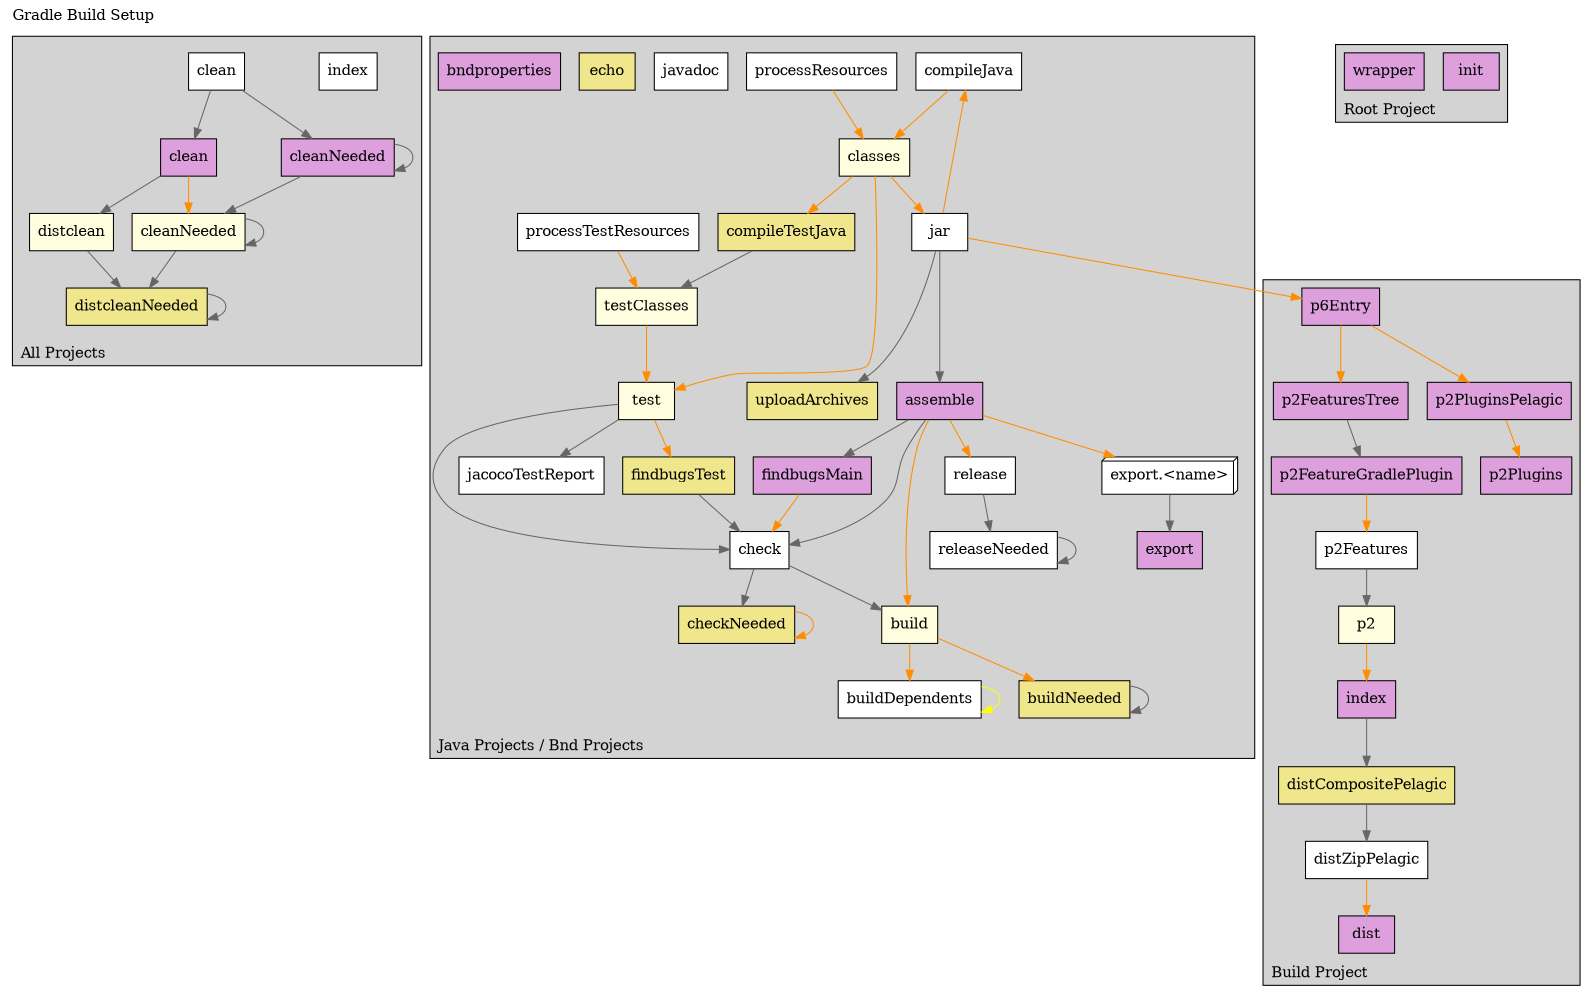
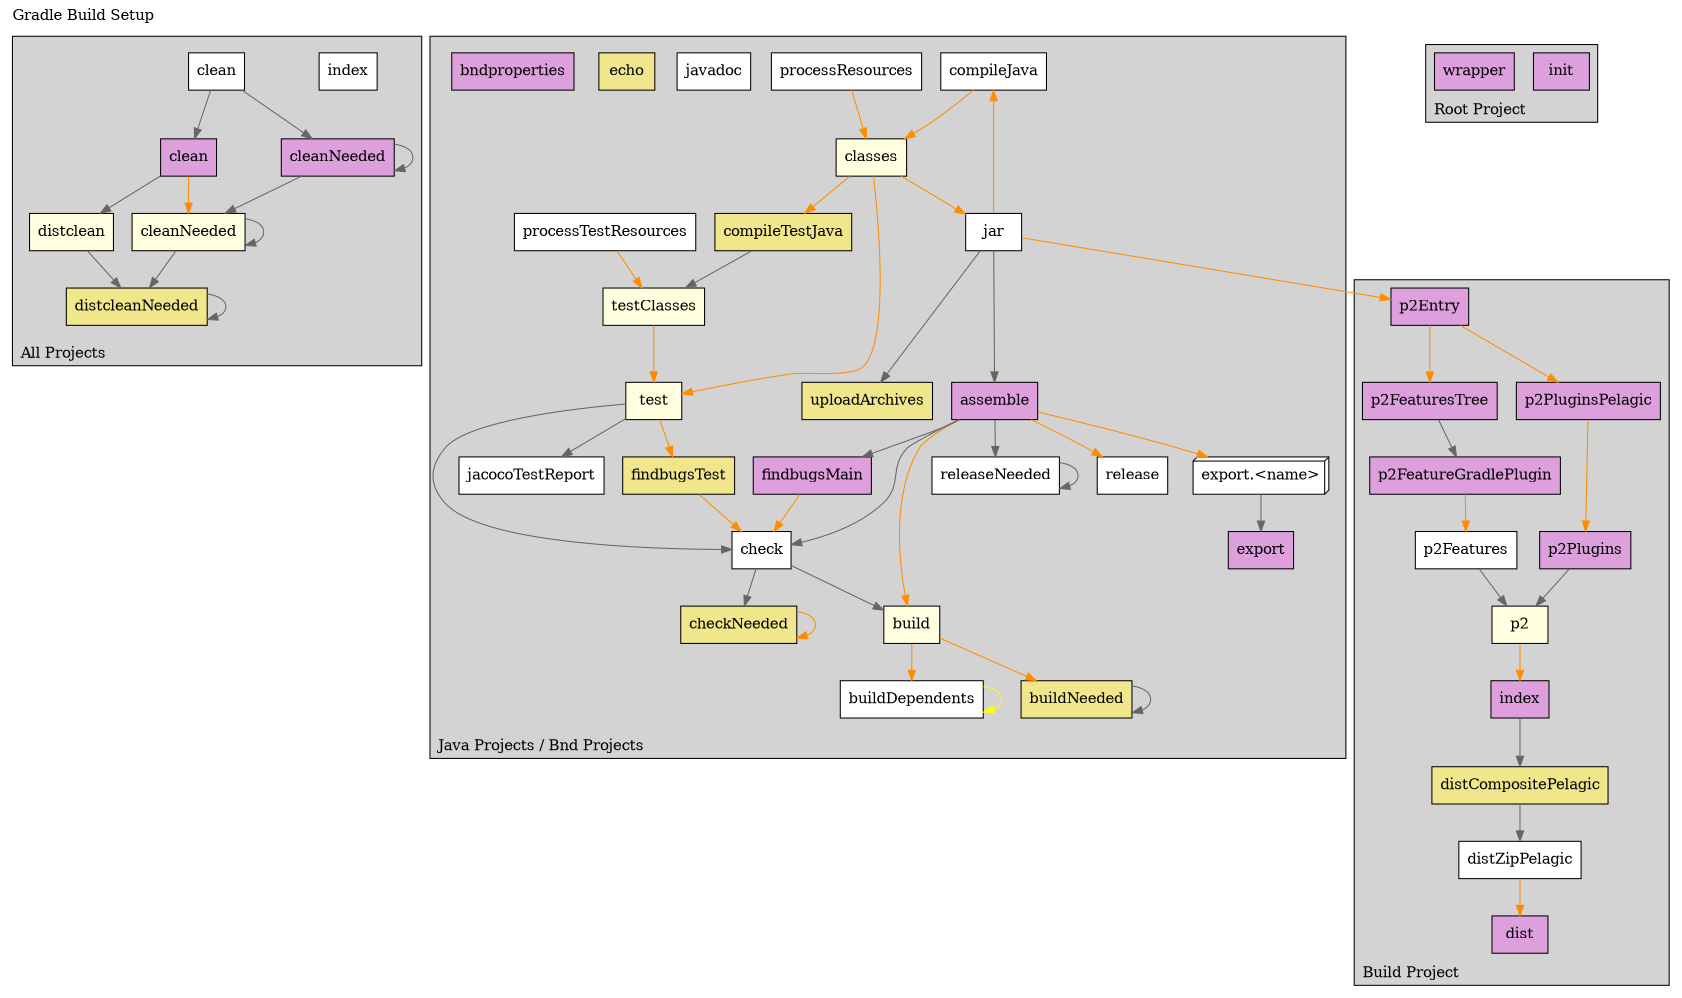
(1341, 307) -> (1430, 307)
(986, 508) -> (995, 435)
(715, 509) -> (716, 510)
none -> (1556, 584)
